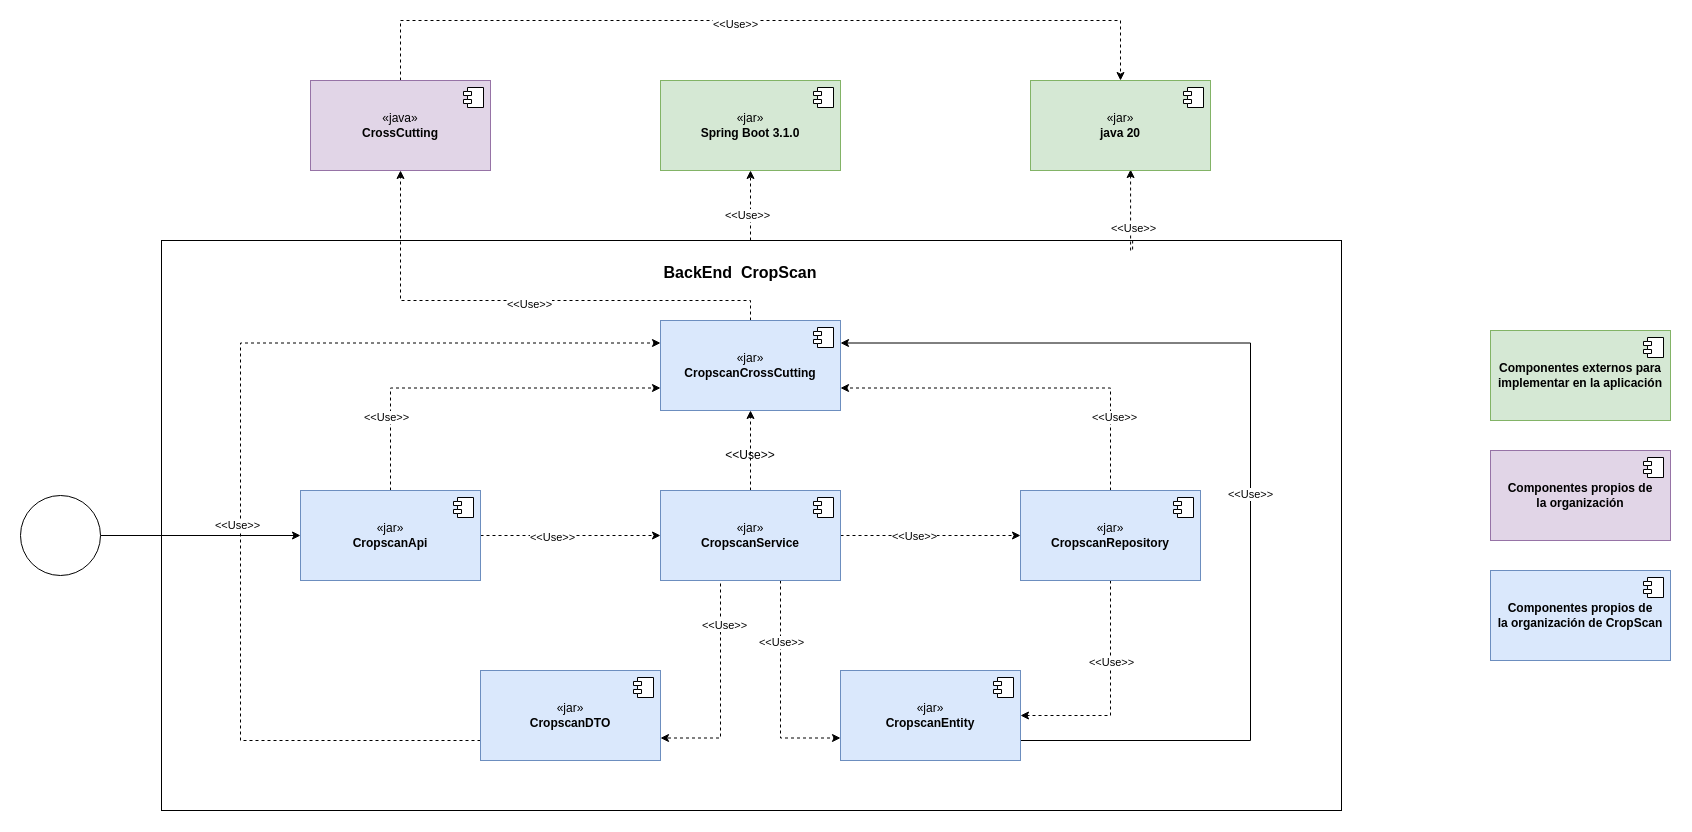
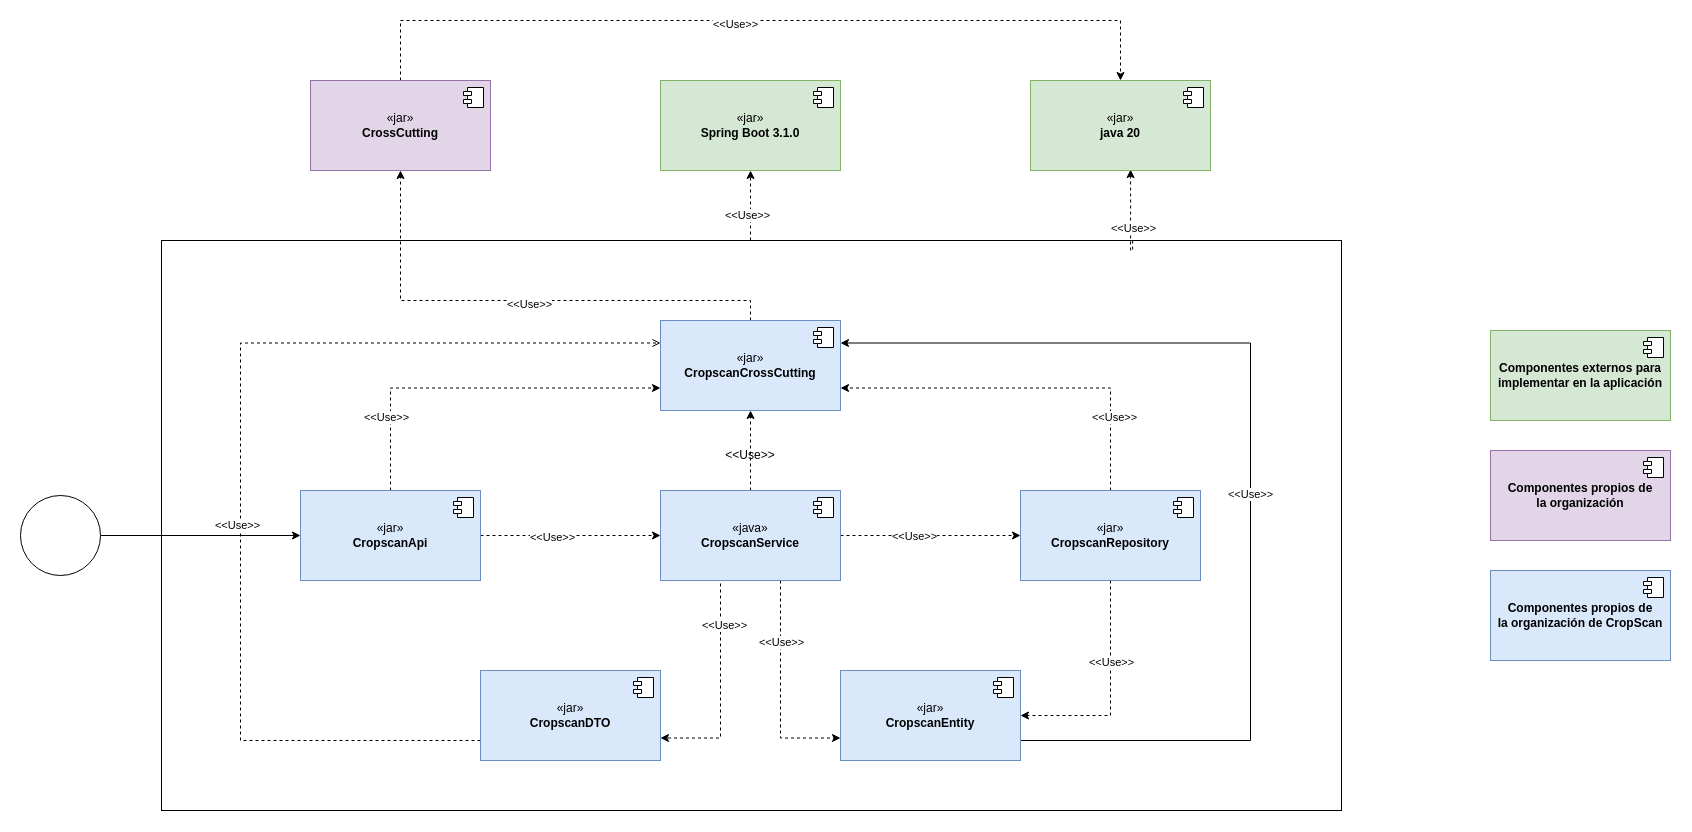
(401, 126) -> (401, 126)
(741, 273) -> none
(652, 343) -> (654, 343)
(751, 536) -> (751, 536)
